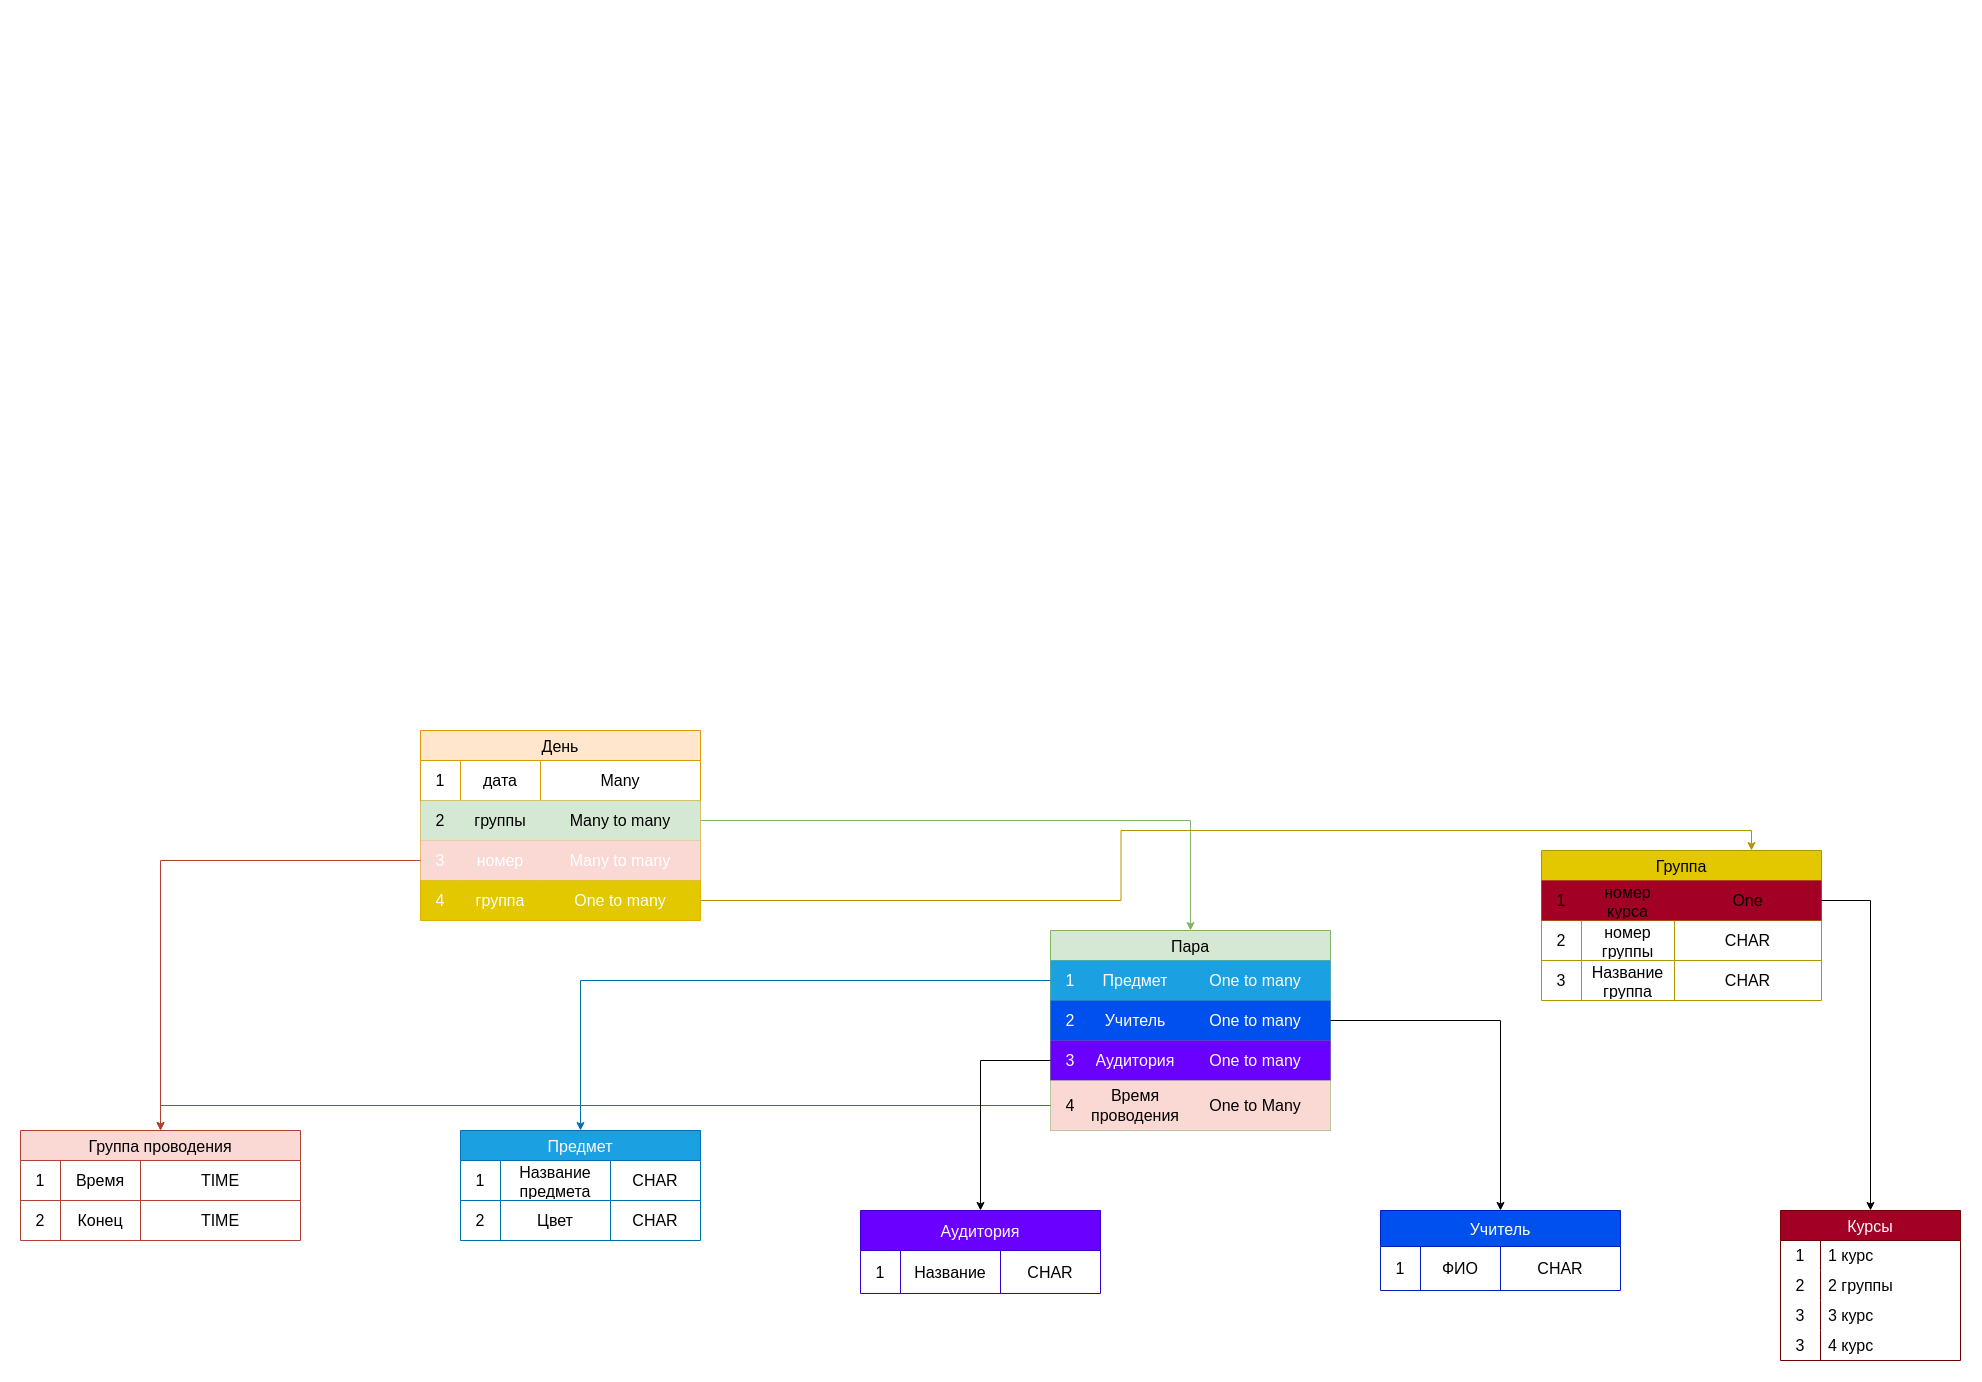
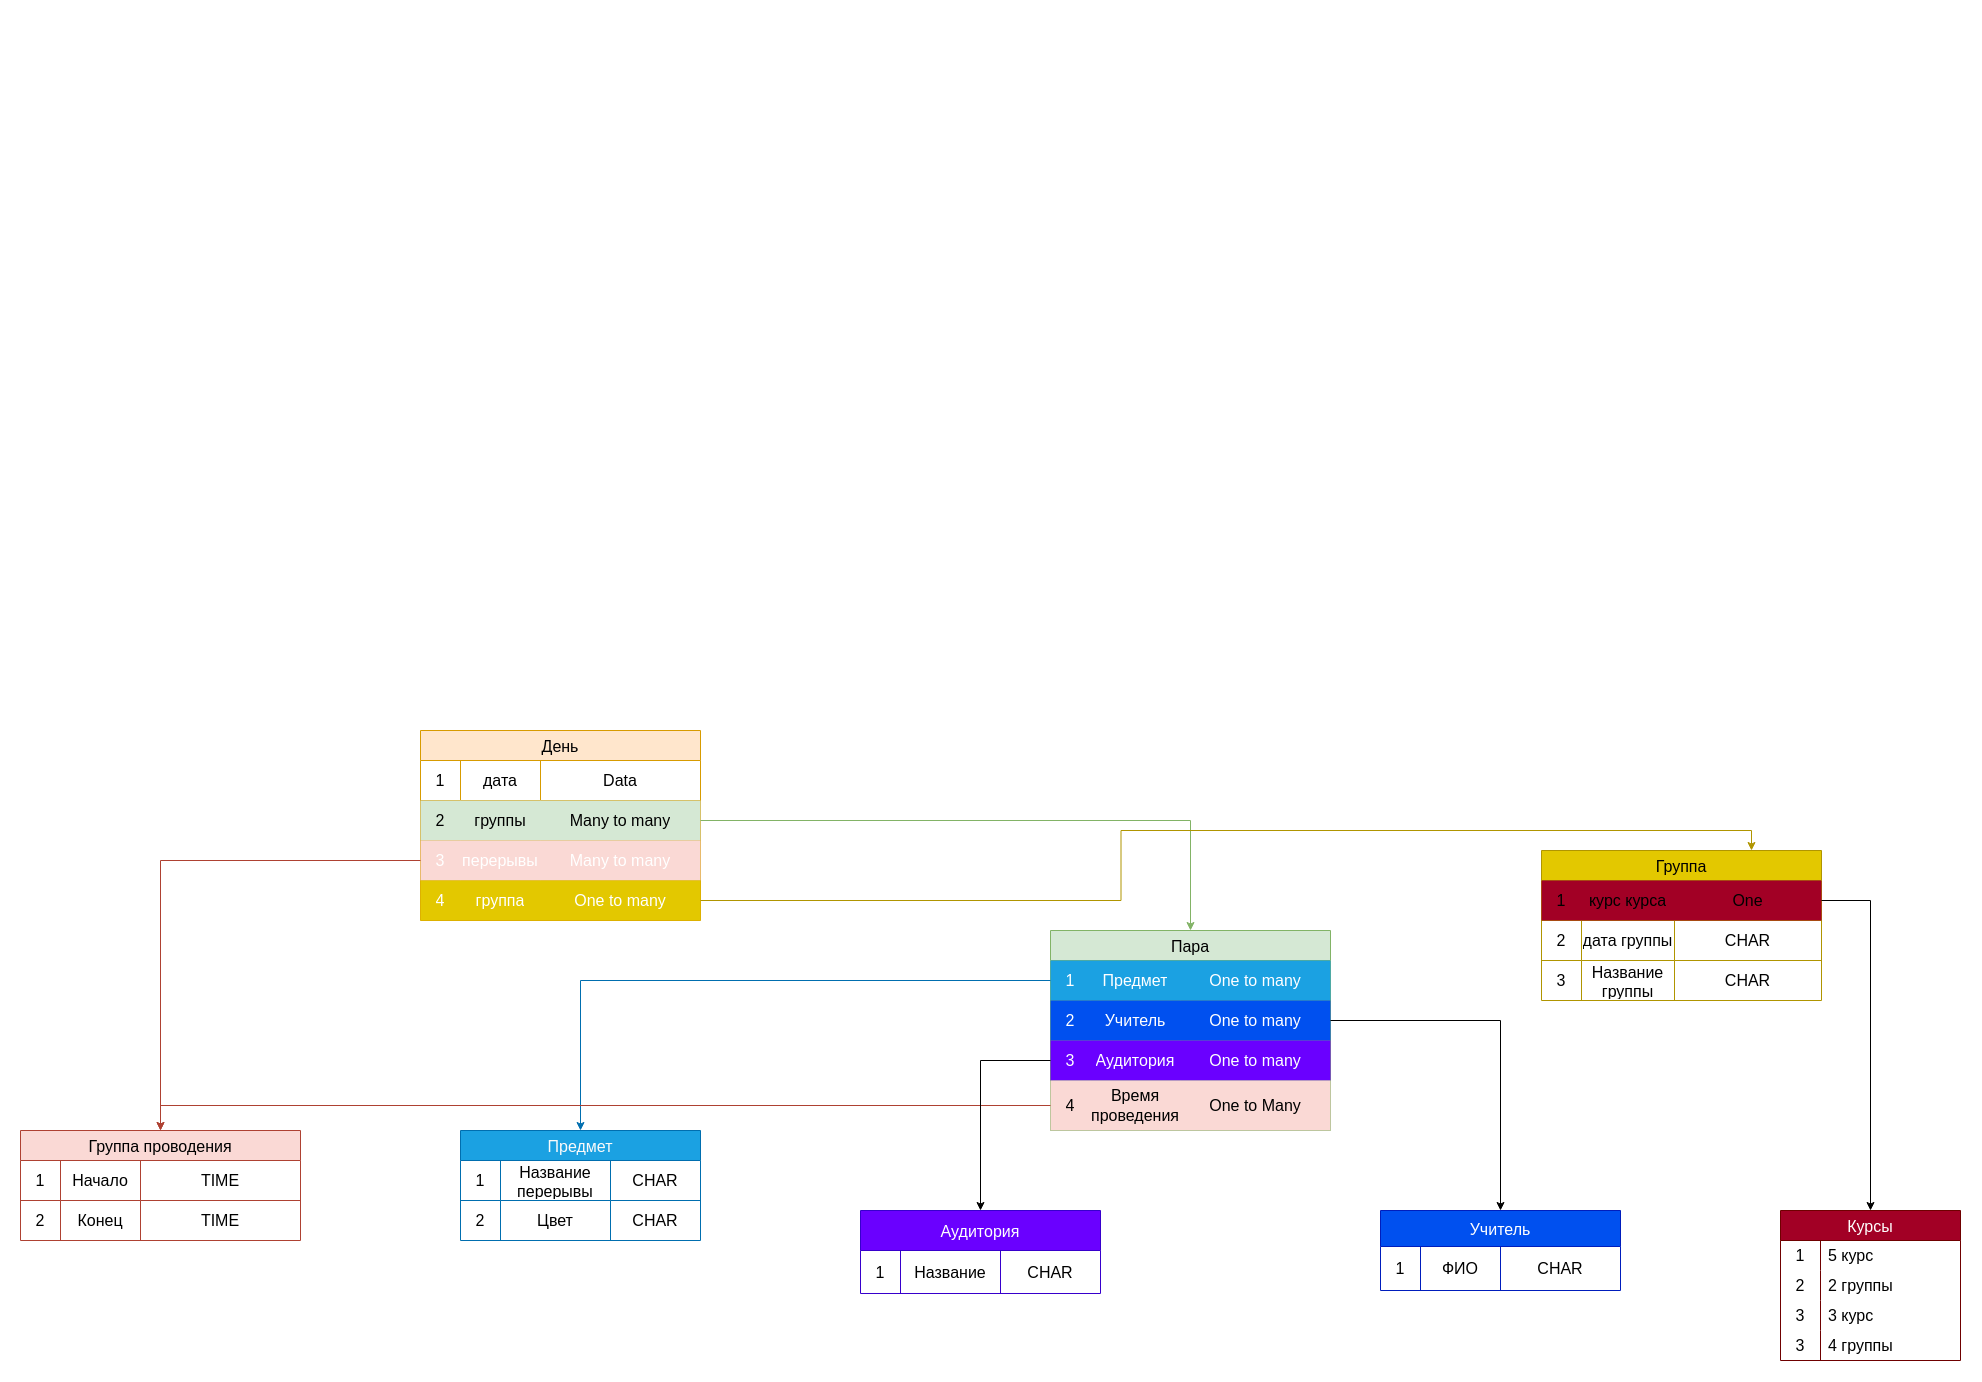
(621, 781) -> (621, 781)
(501, 861) -> (501, 861)
(1628, 901) -> (1628, 901)
(1628, 941) -> (1628, 941)
(1628, 981) -> (1628, 981)
(1136, 1106) -> (1136, 1106)
(101, 1181) -> (101, 1181)
(556, 1181) -> (556, 1181)
(1853, 1256) -> (1853, 1256)
(1853, 1346) -> (1862, 1346)
